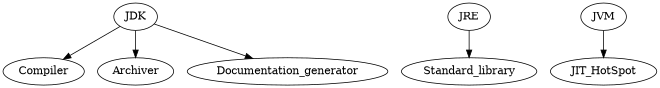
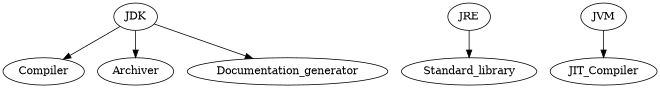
(604, 71) -> (604, 71)
